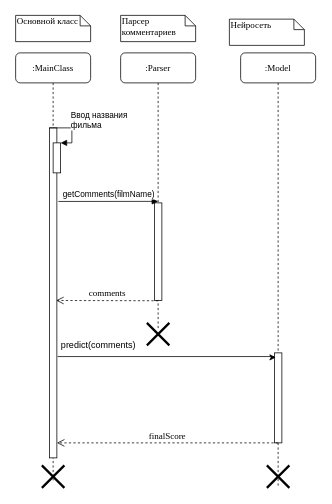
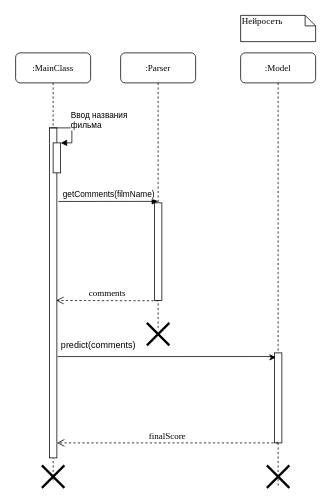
(53, 29) -> none
(158, 29) -> none
(267, 32) -> (278, 29)
